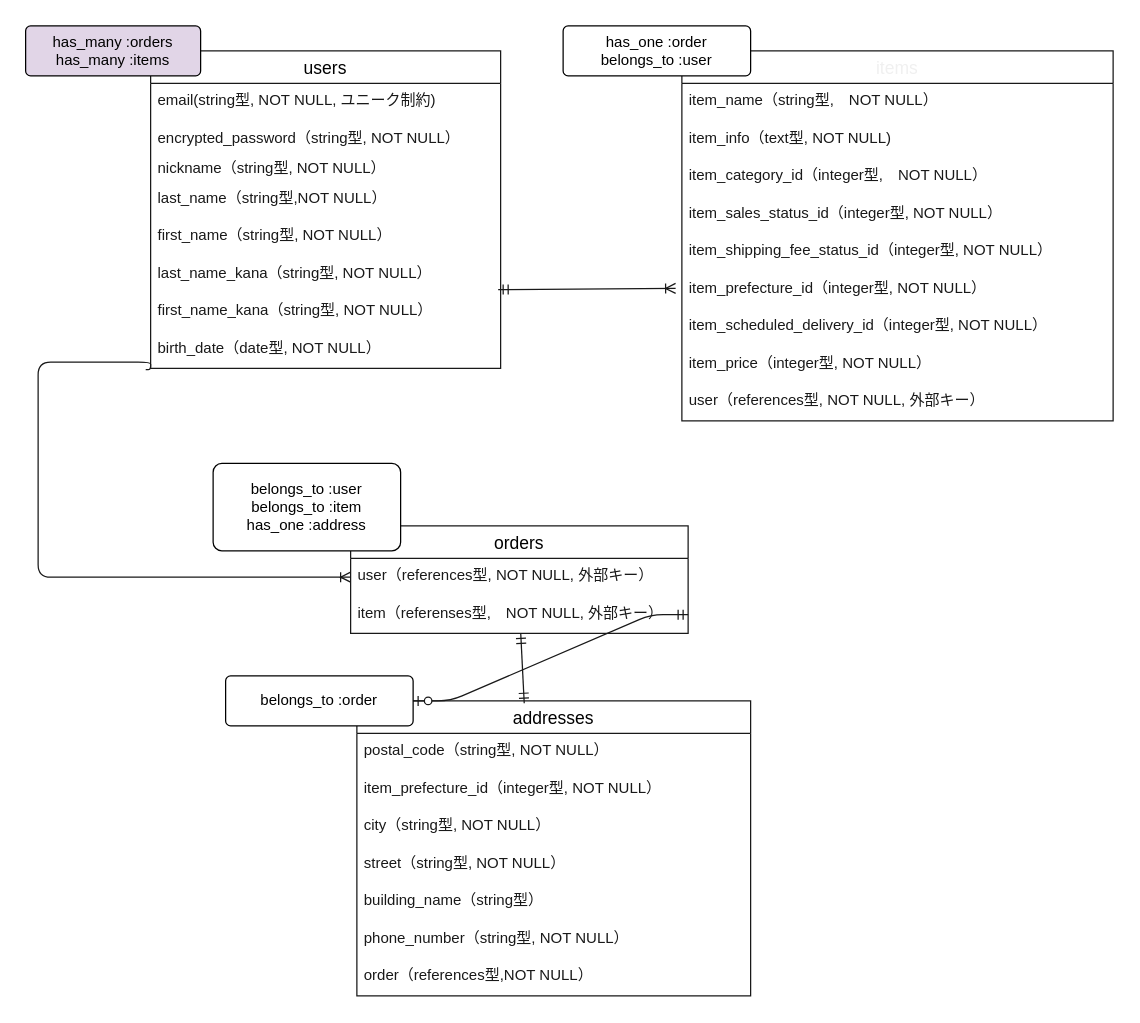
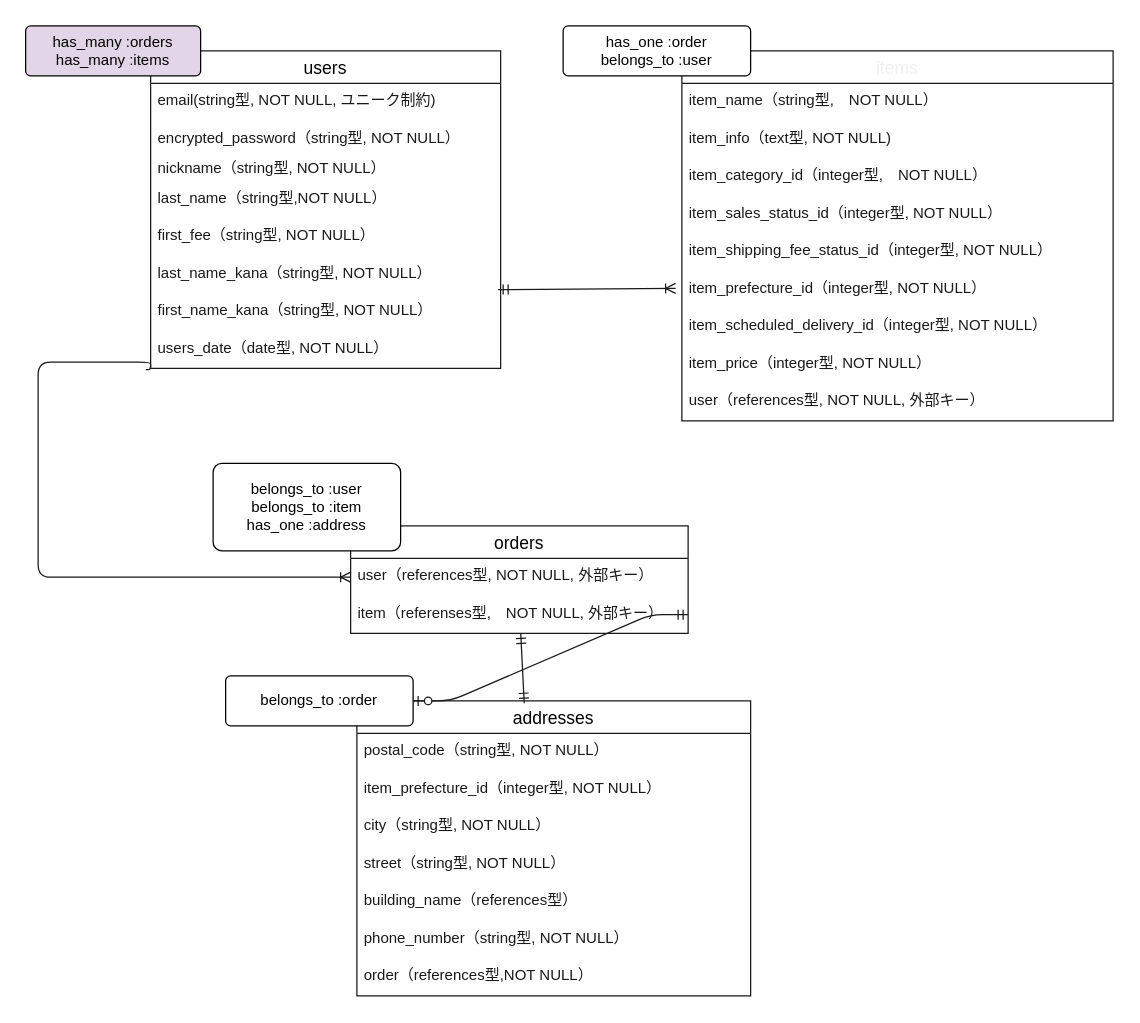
(279, 235) -> (275, 235)
(273, 348) -> (275, 348)
(458, 900) -> (477, 900)
